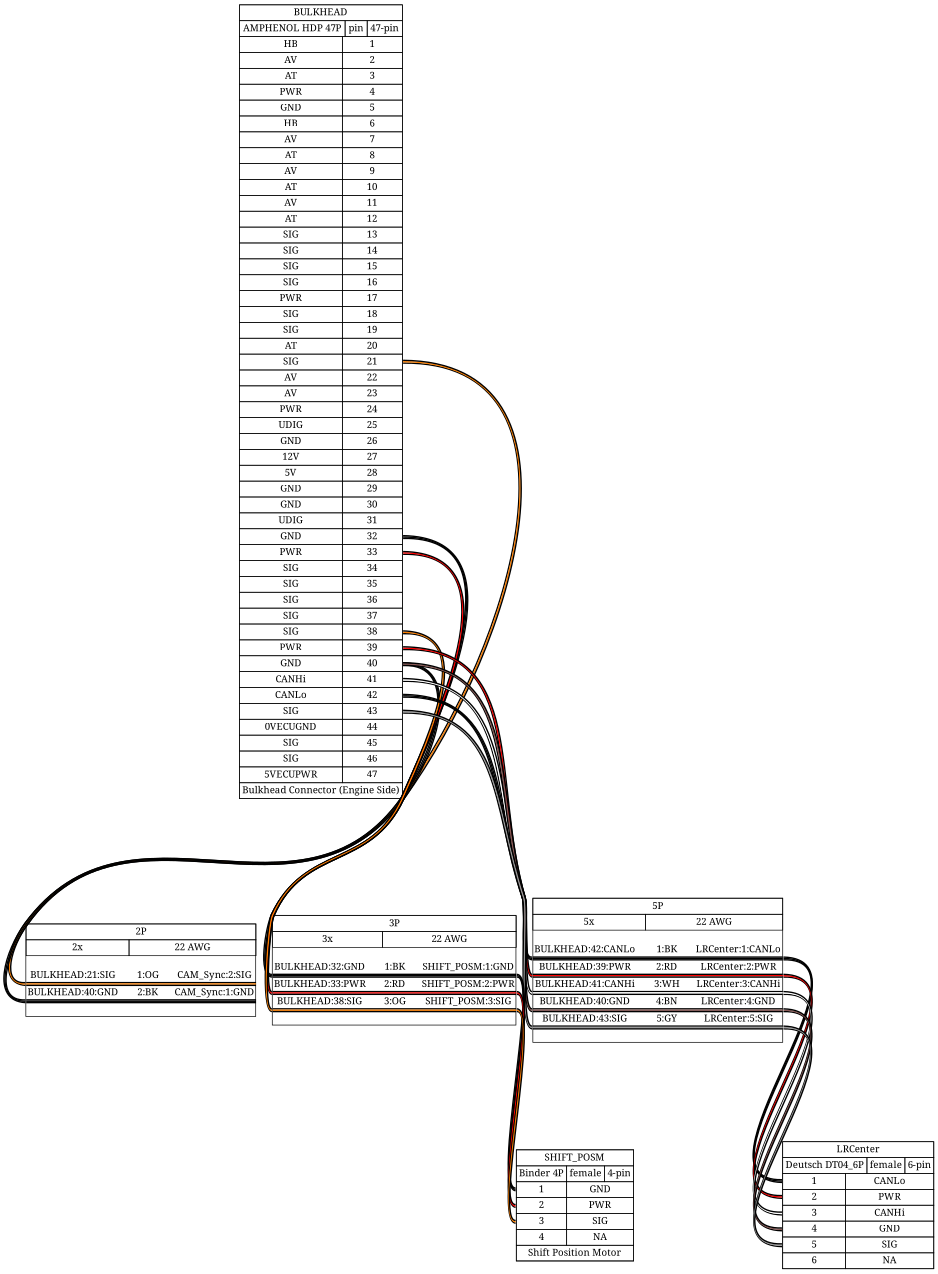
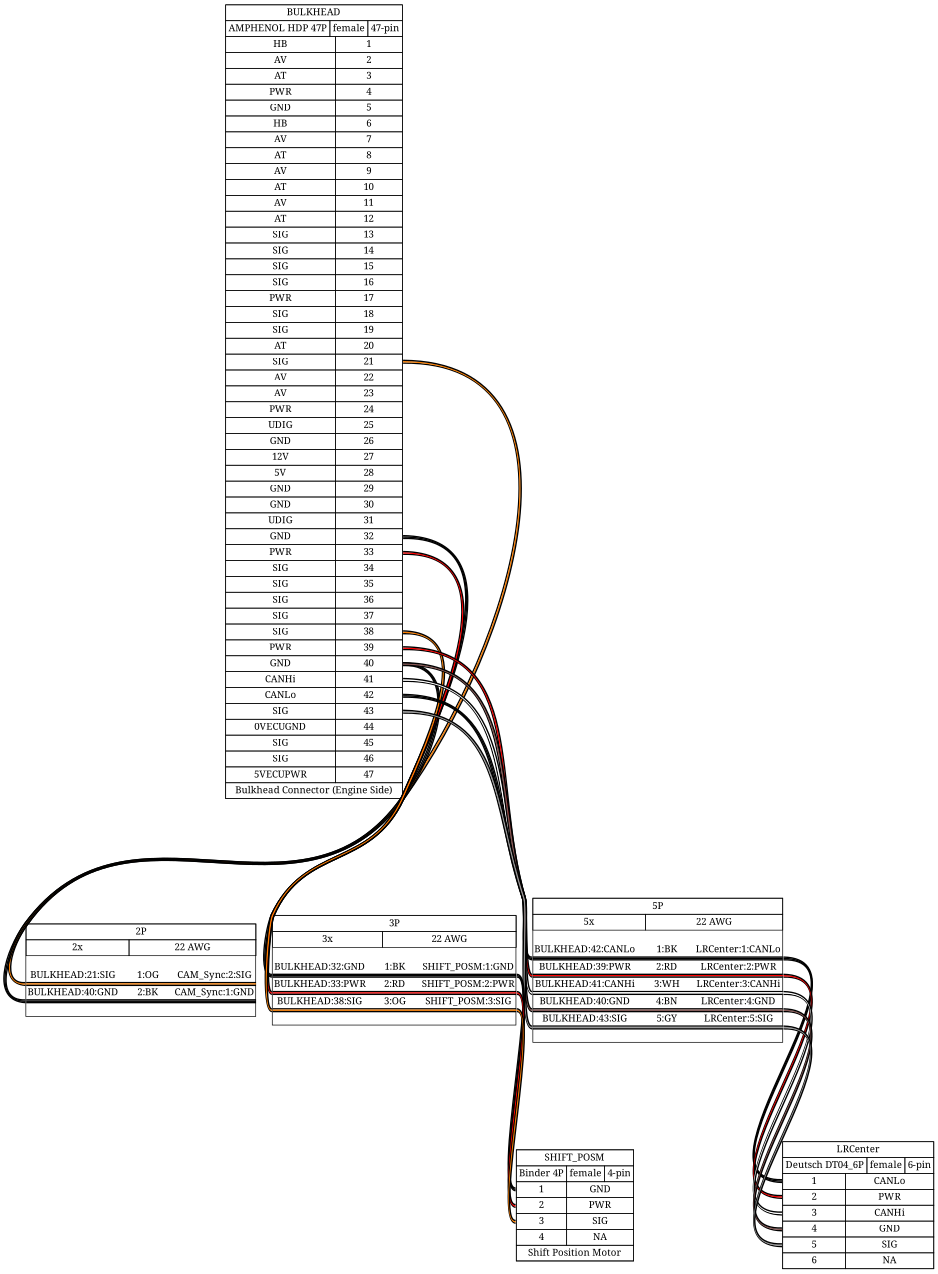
(356, 28) -> (349, 28)
